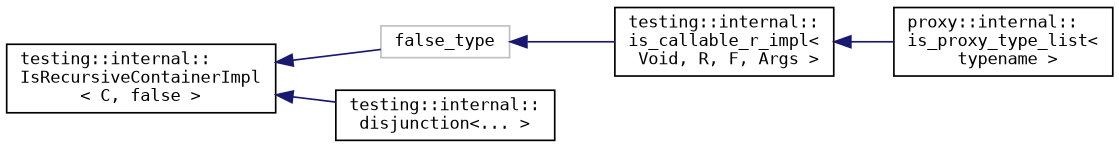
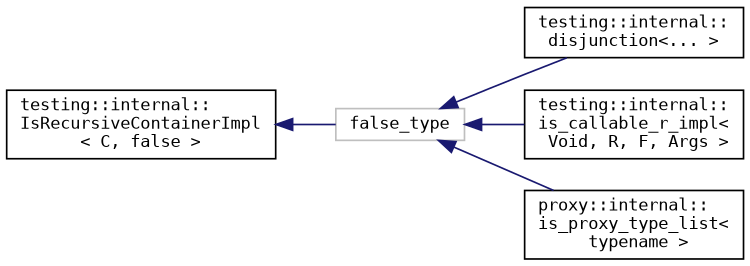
(872, 42) -> (504, 169)
(314, 99) -> (511, 80)
